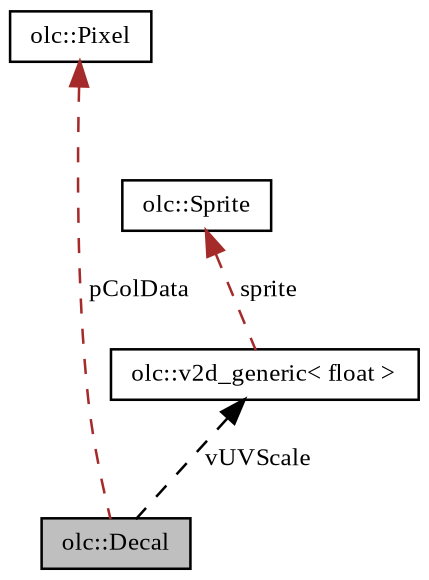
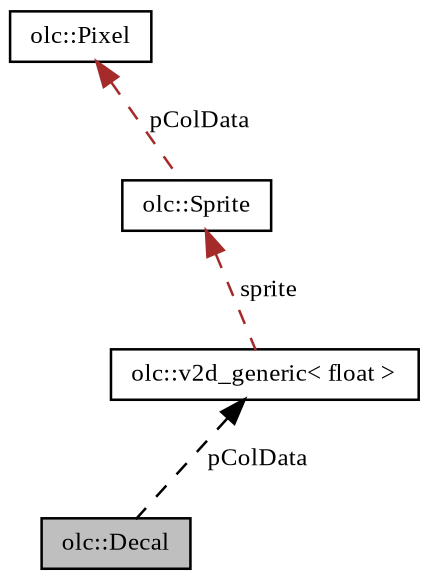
(81, 304) -> (146, 132)
(256, 459) -> (256, 459)
